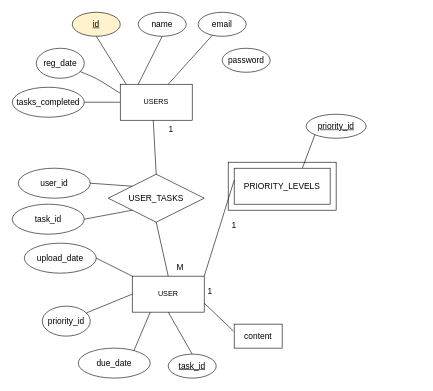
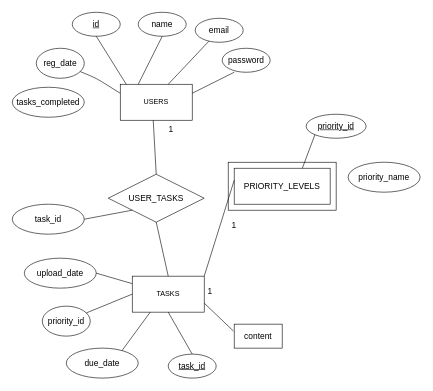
(96, 24) -> (96, 24)
(222, 24) -> (219, 30)
none -> (213, 83)
(102, 102) -> none
none -> (384, 177)
(54, 183) -> none
(110, 185) -> none
(60, 258) -> (60, 273)
(180, 267) -> none
(168, 294) -> (168, 294)
(114, 363) -> (102, 363)
